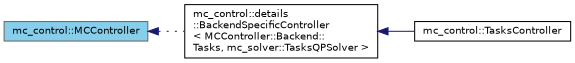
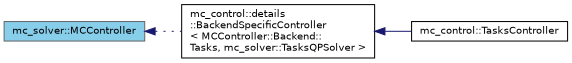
(76, 31) -> (74, 31)
